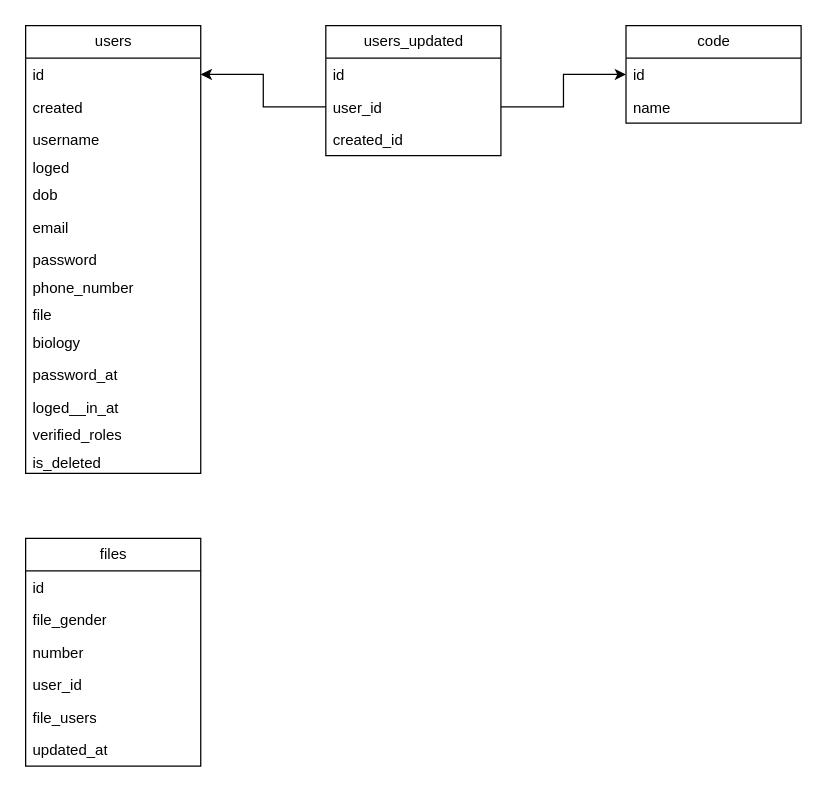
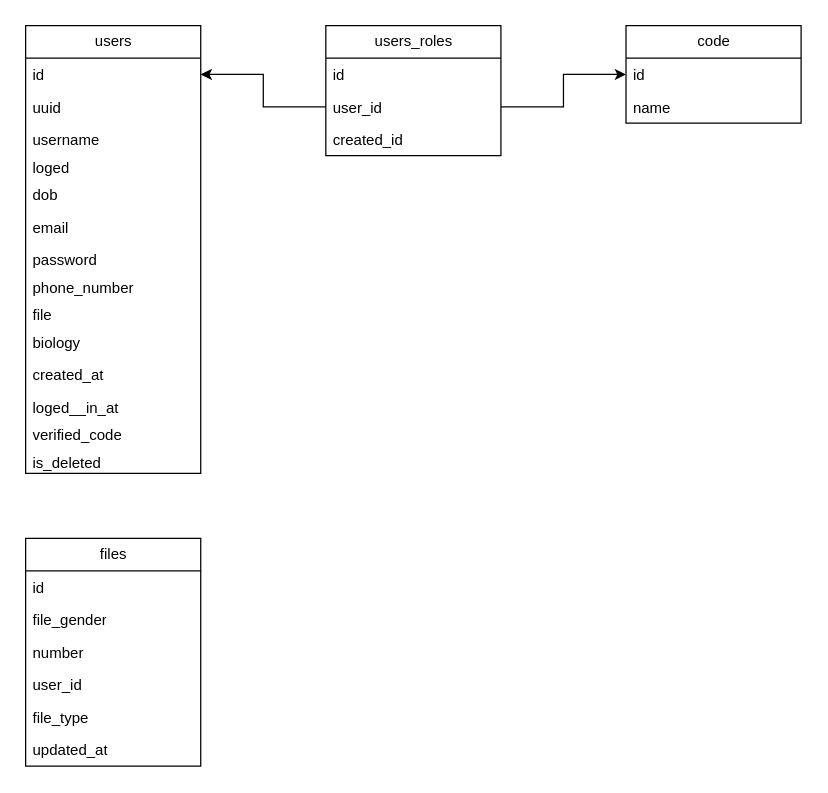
(414, 42) -> (414, 42)
(63, 108) -> (48, 108)
(79, 376) -> (75, 376)
(86, 436) -> (84, 436)
(71, 718) -> (67, 718)
